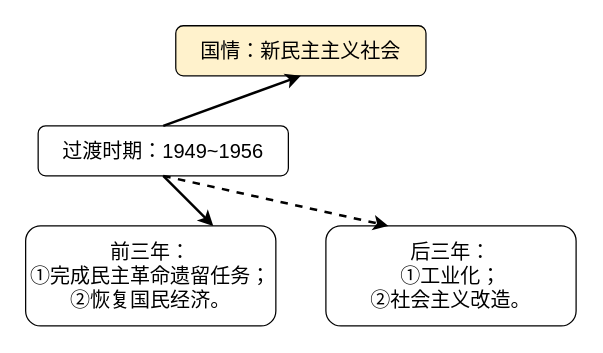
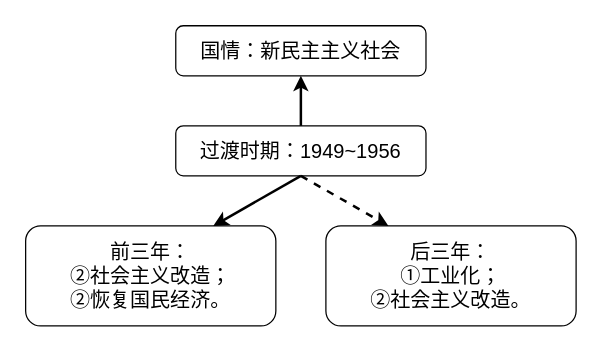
(301, 51) -> (301, 51)
(163, 151) -> (301, 151)
(151, 276) -> (151, 276)
